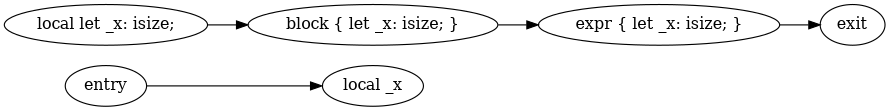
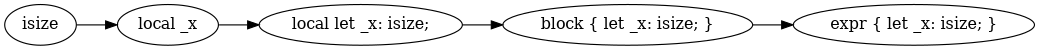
none -> (233, 25)
(853, 25) -> none
(106, 86) -> (41, 25)
